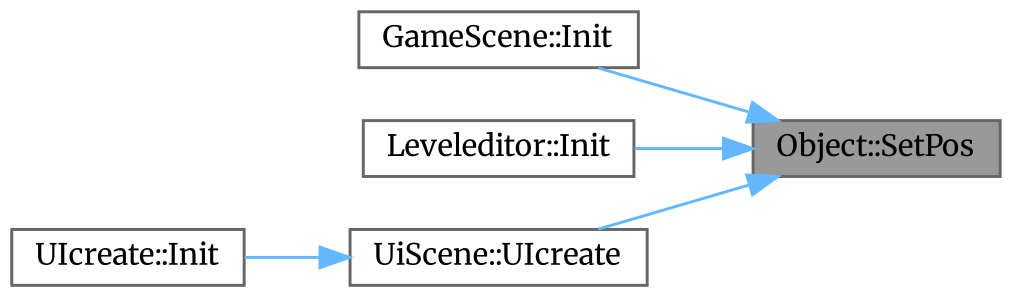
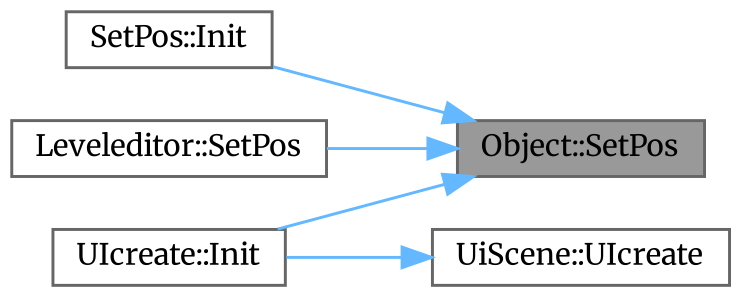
(499, 40) -> (169, 40)
(499, 149) -> (169, 149)
(673, 207) -> (361, 207)
